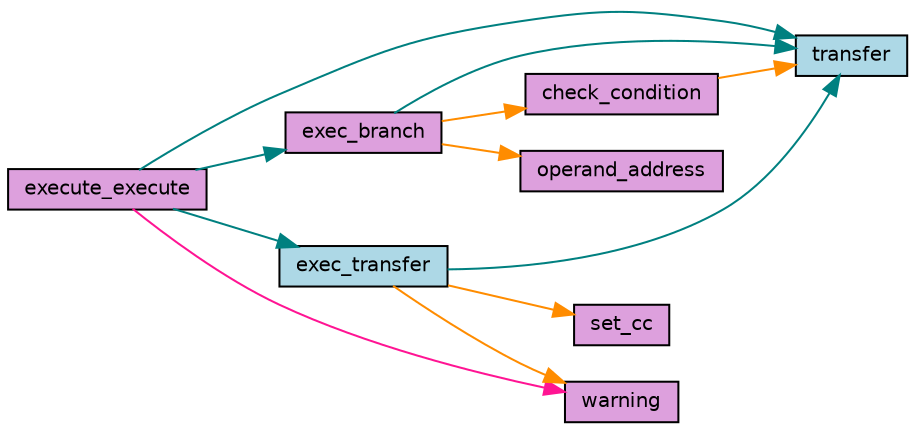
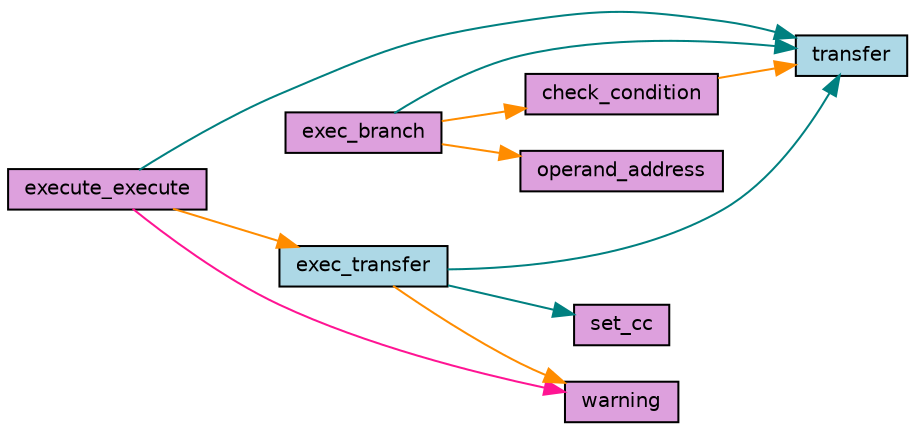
(230, 162) -> none
(226, 225) -> (226, 225)
(501, 298) -> (501, 298)
